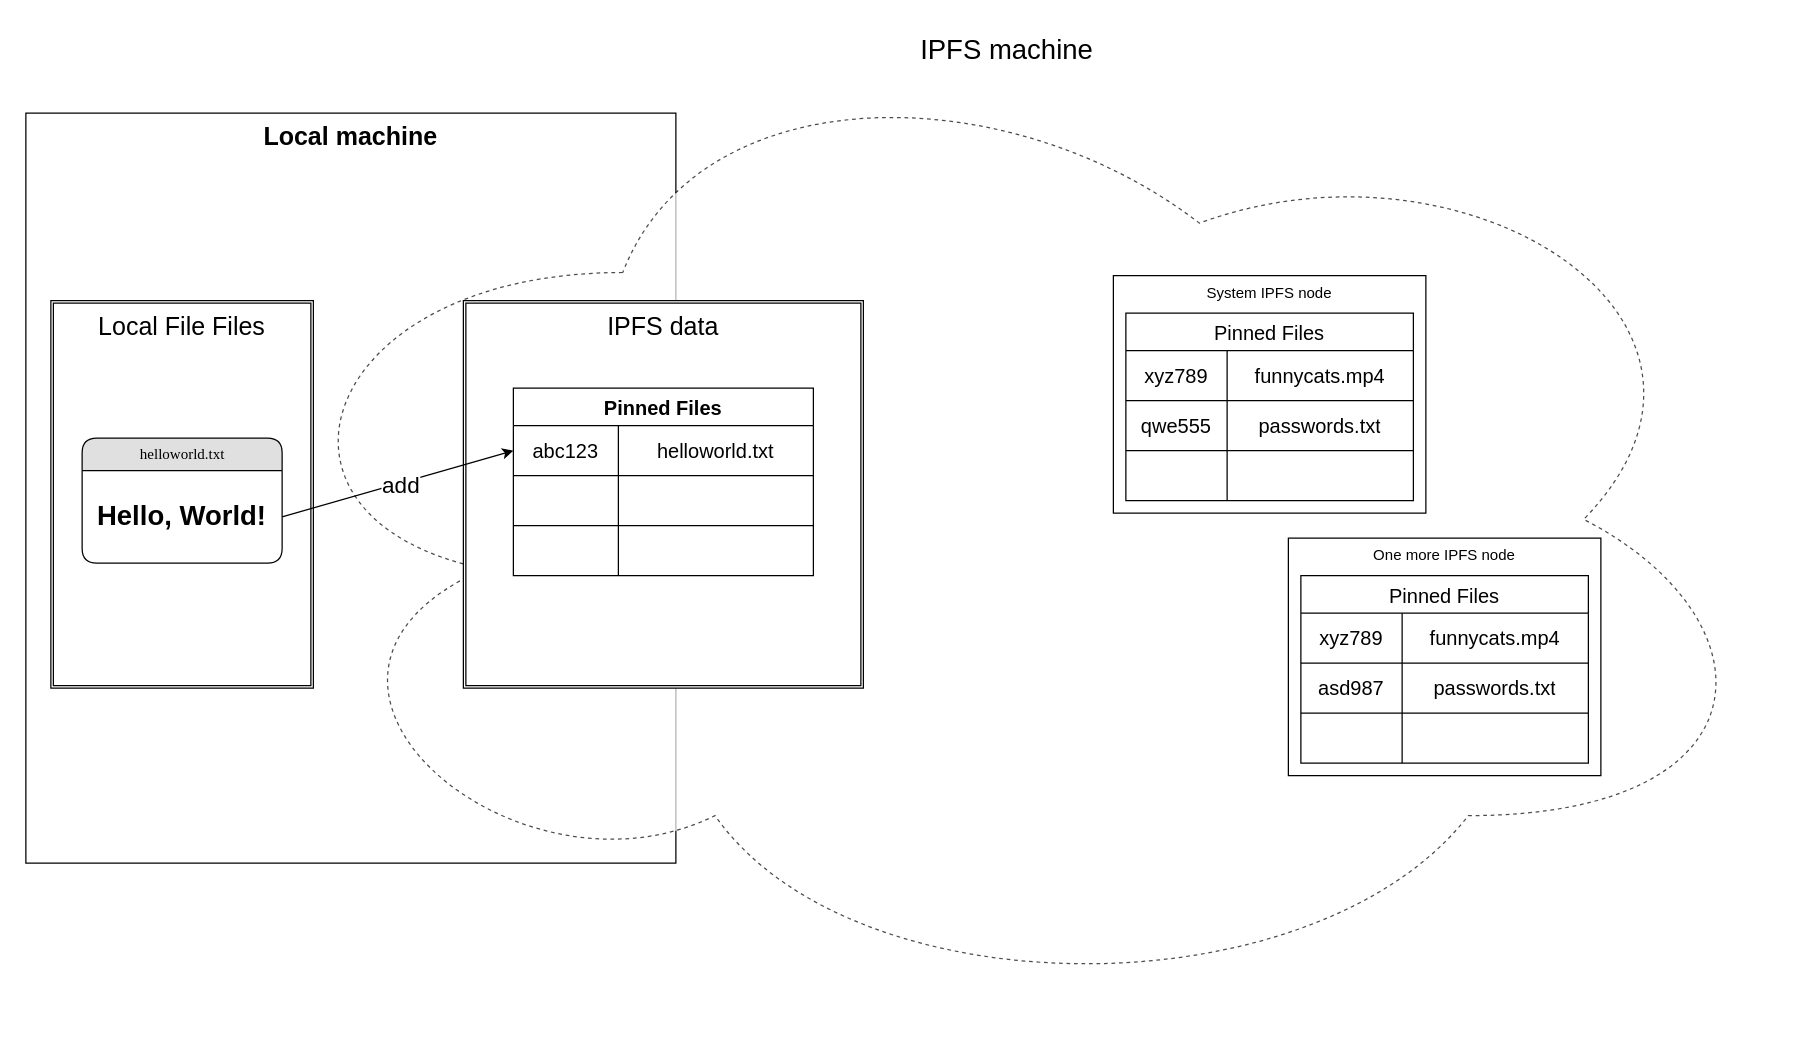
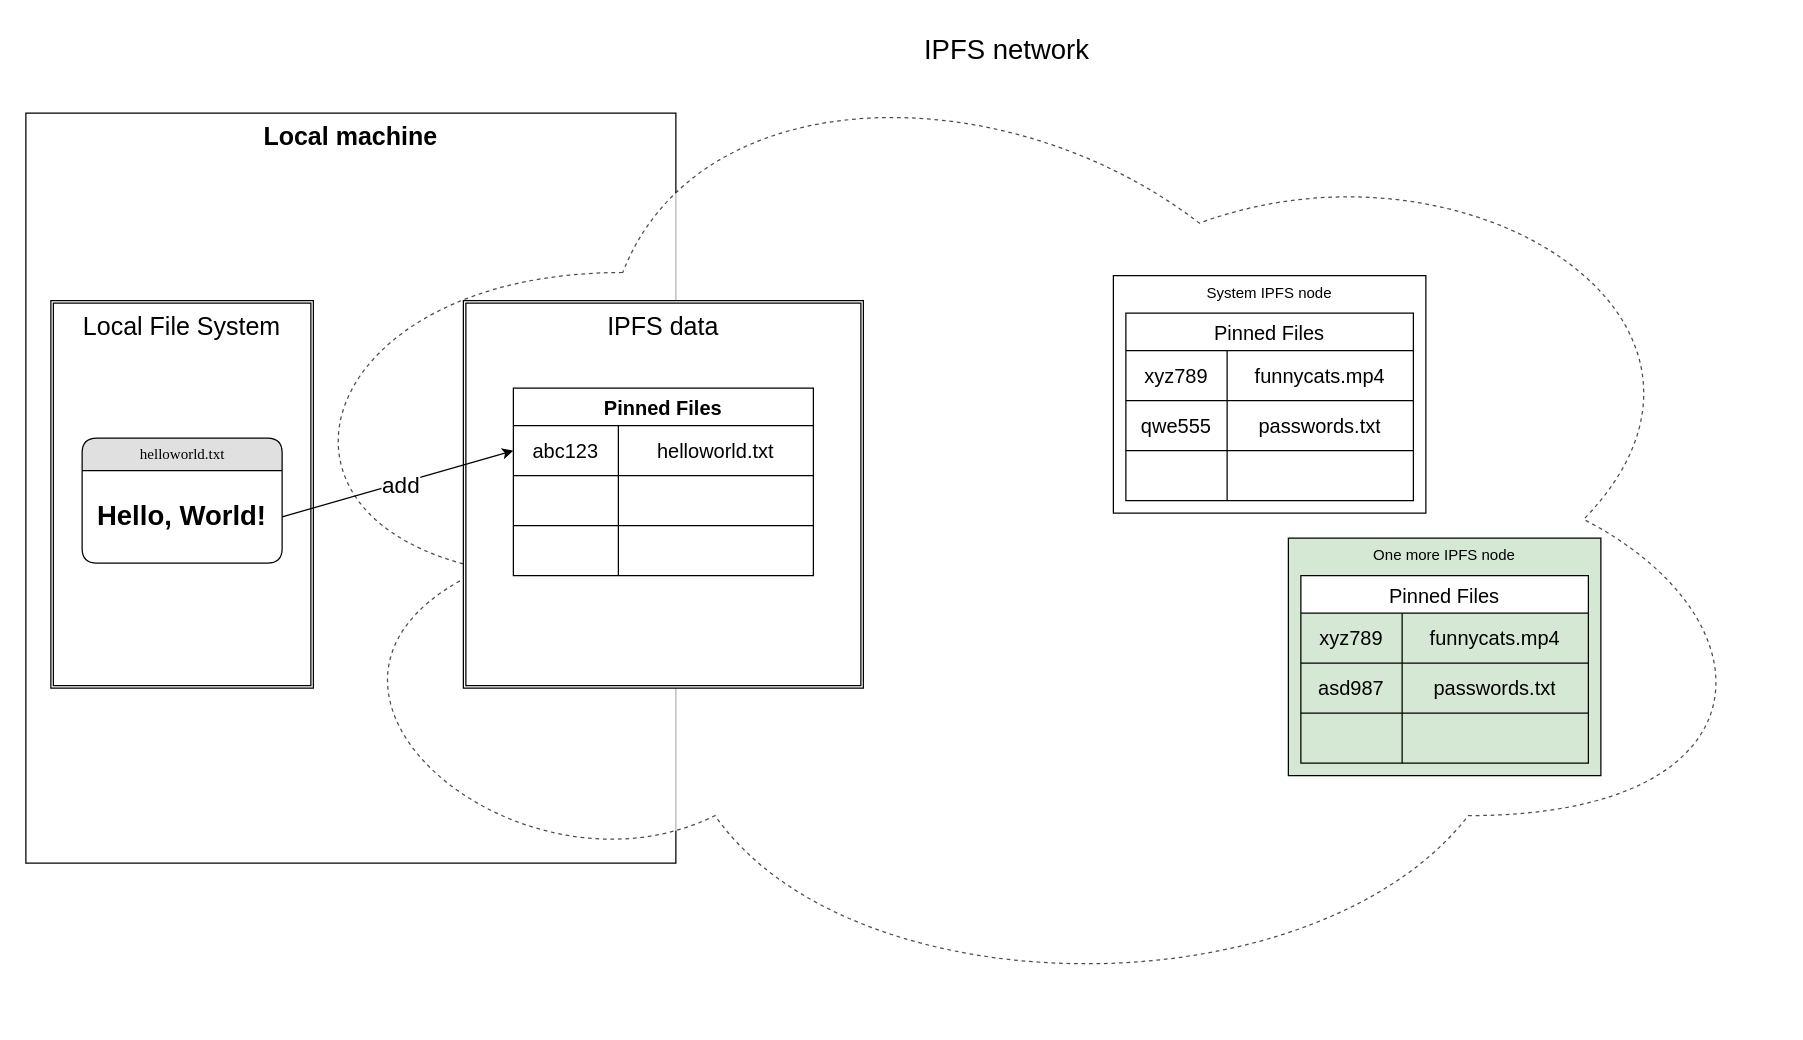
(1007, 51) -> (1007, 51)
(182, 327) -> (182, 327)
(1444, 556) -> (1444, 556)
